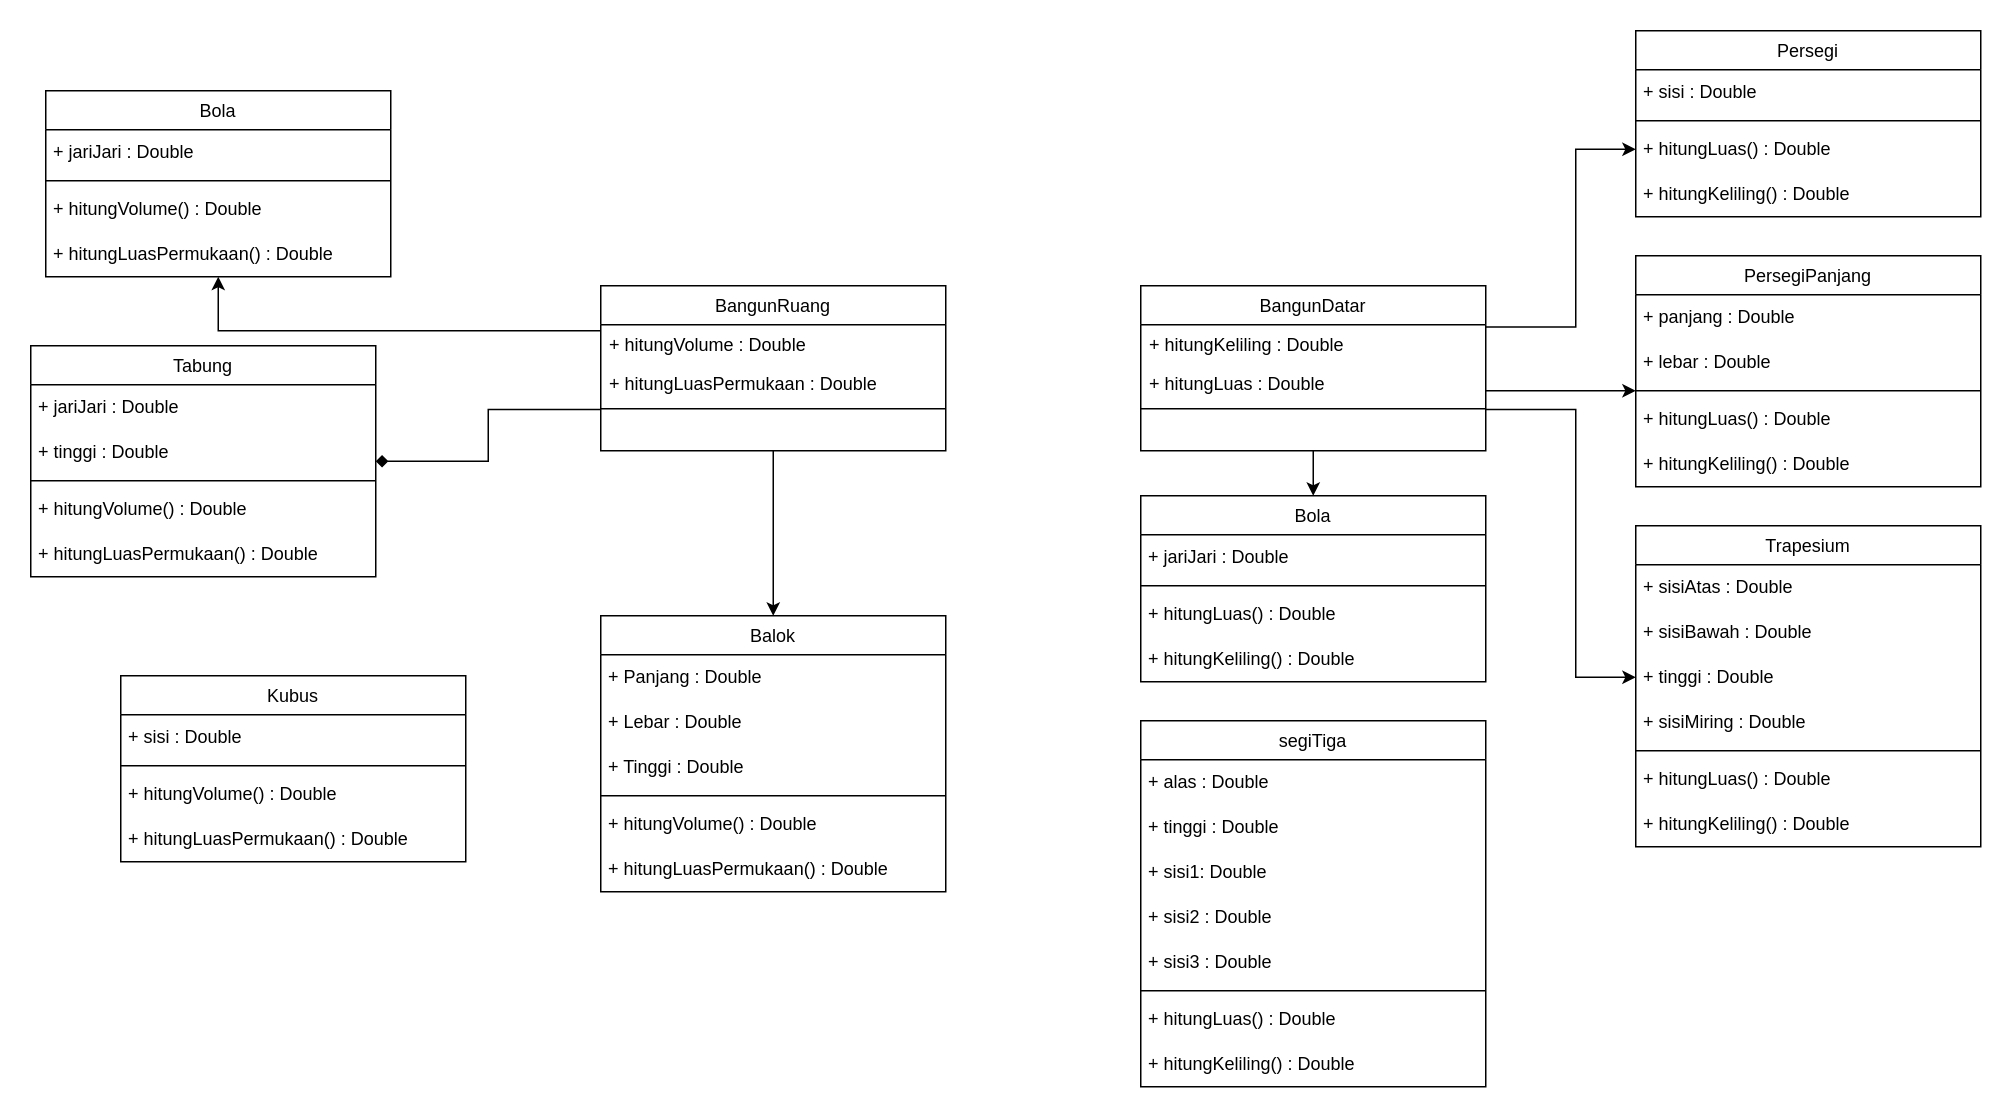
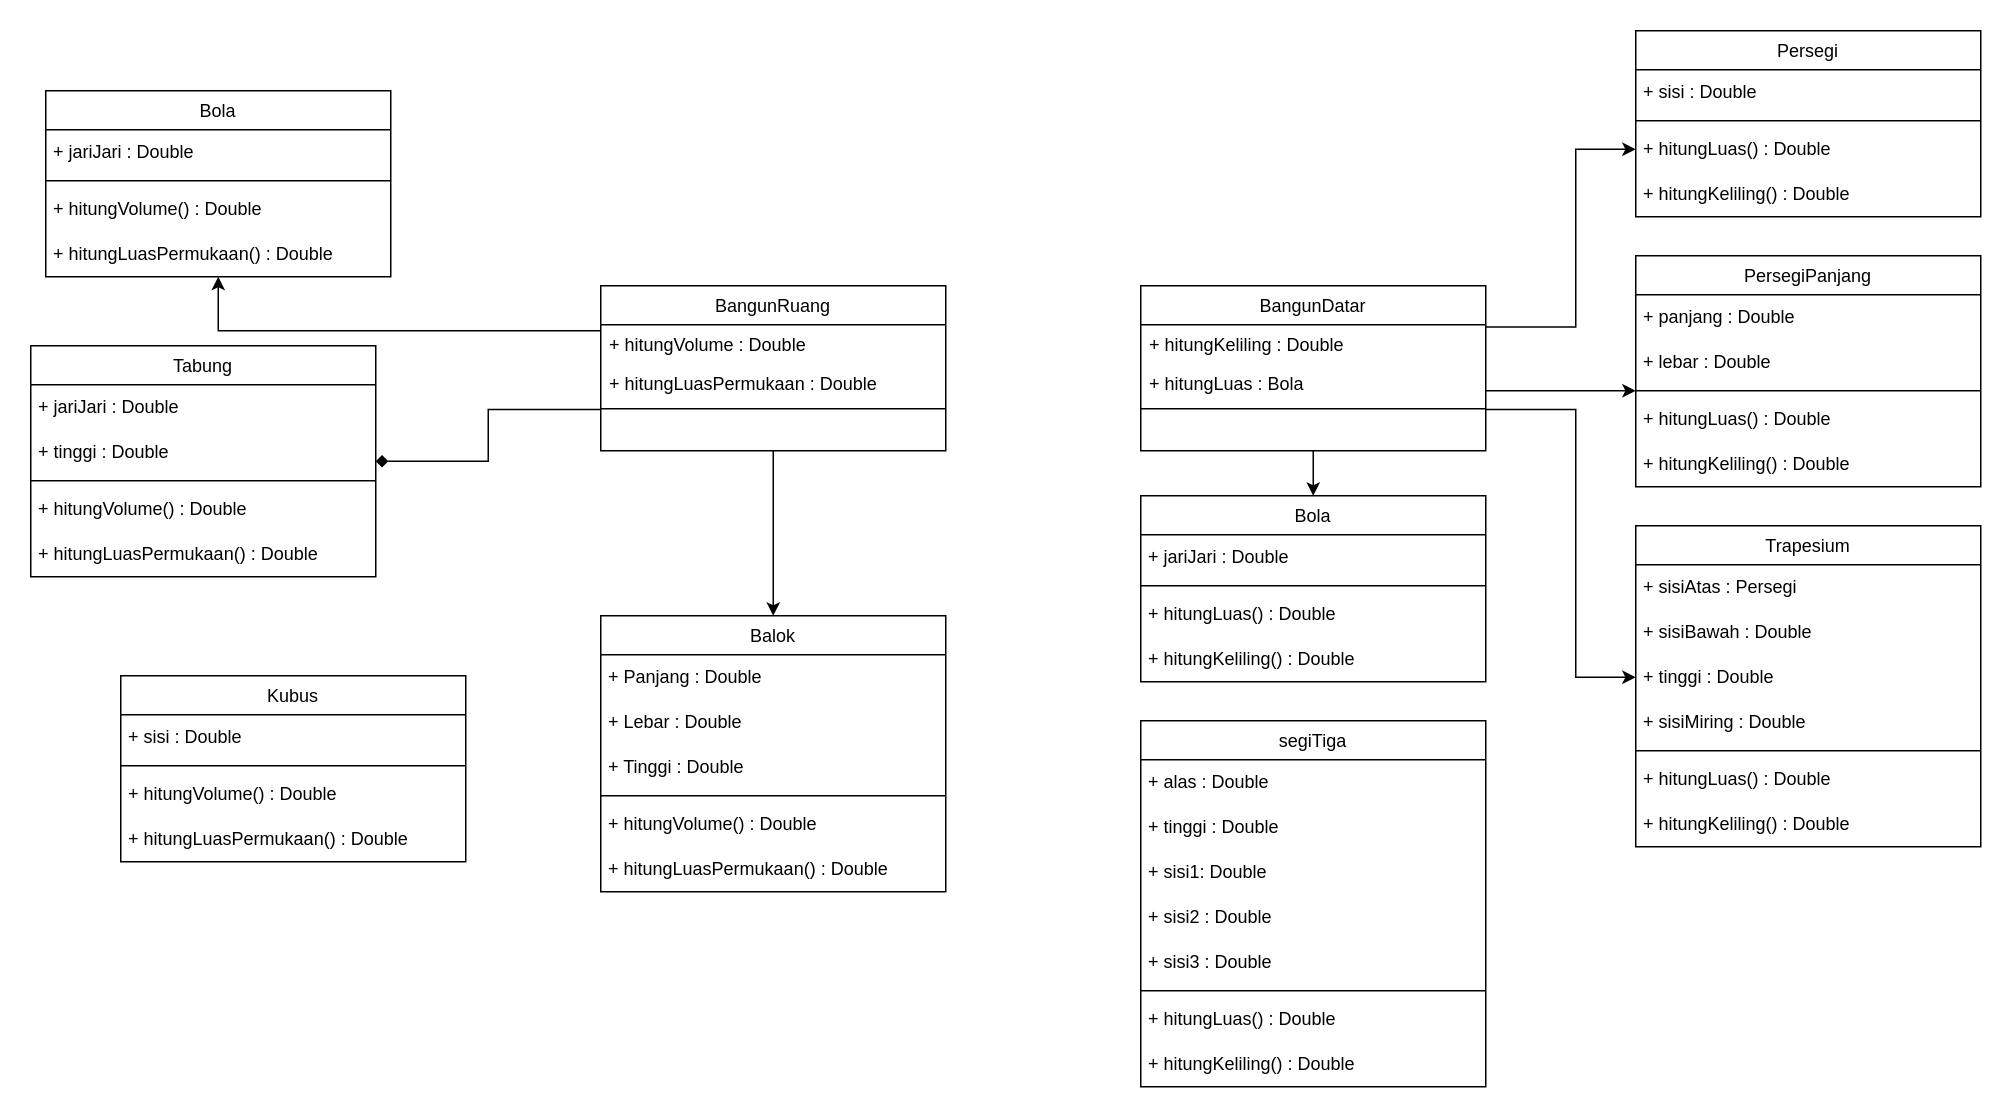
(1241, 384) -> (1231, 384)
(1718, 587) -> (1723, 587)
